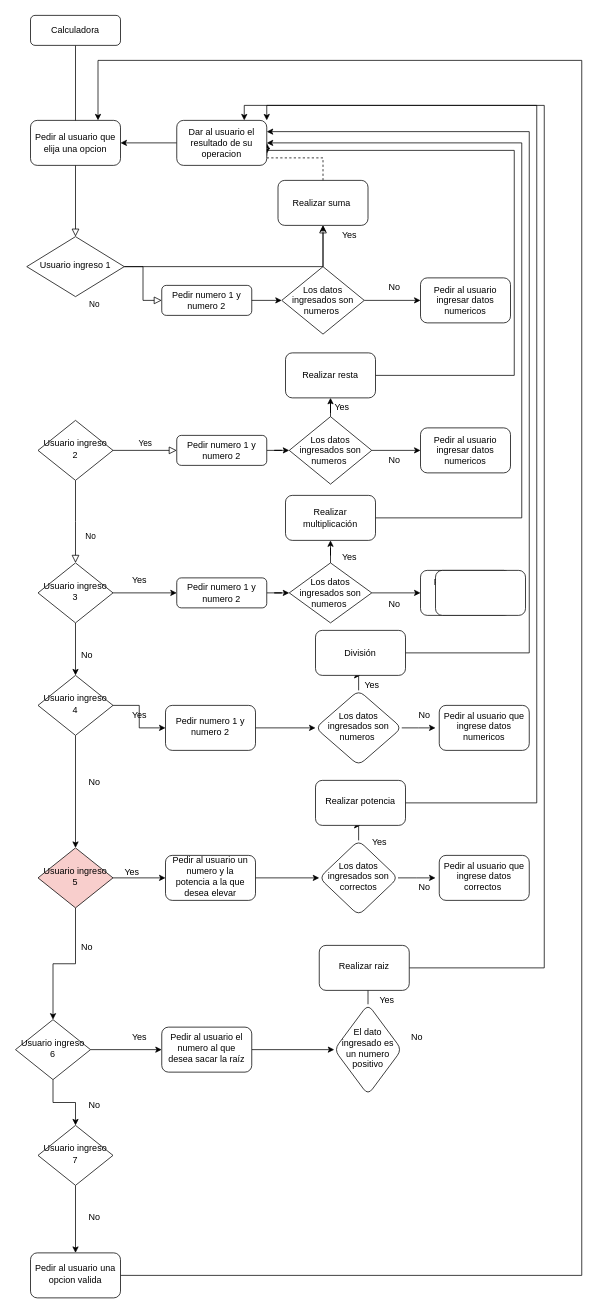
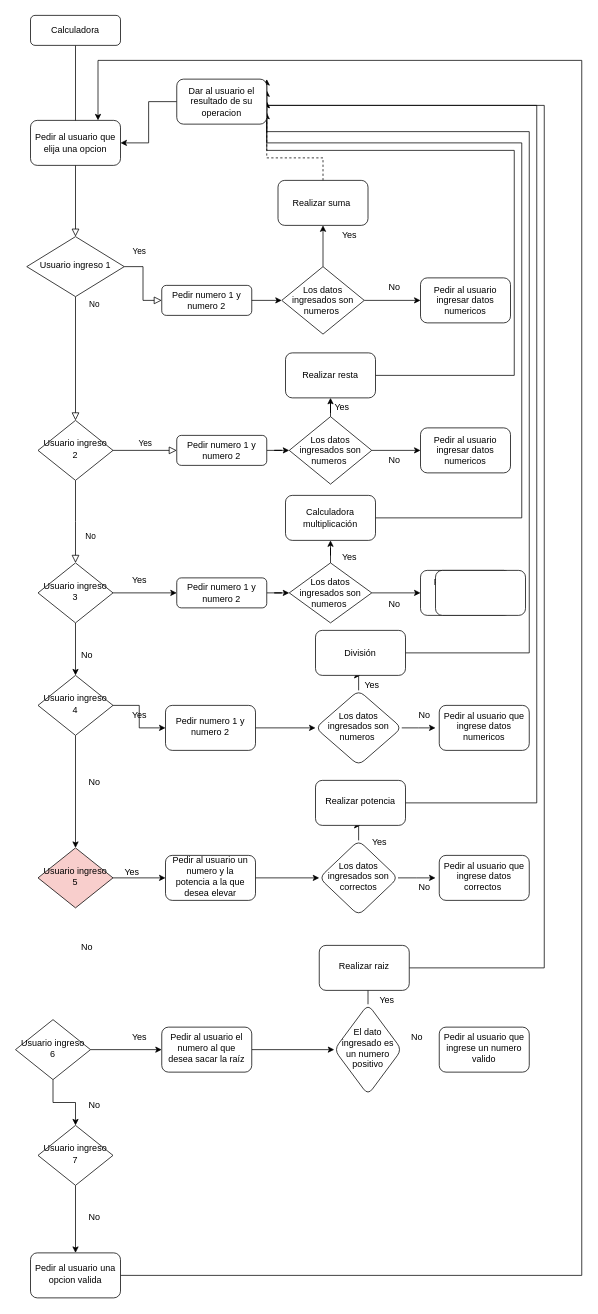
(222, 143) -> (222, 102)
(234, 267) -> (75, 355)
(330, 518) -> (330, 518)
(75, 947) -> none
none -> (484, 1050)
